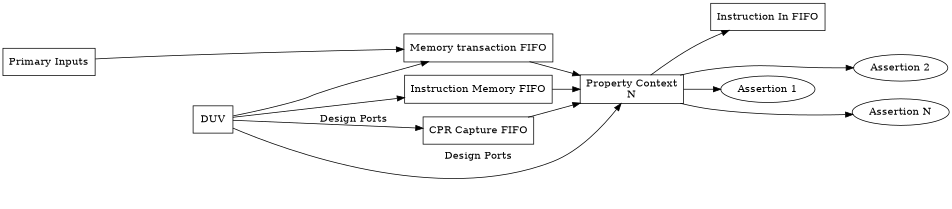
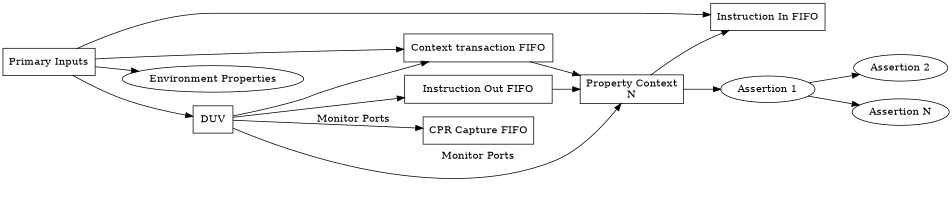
none -> (387, 13)
(478, 48) -> (478, 48)
(763, 66) -> (831, 79)
none -> (213, 79)
(478, 89) -> (478, 89)
none -> (127, 100)
(551, 111) -> none
(763, 114) -> (830, 100)
(354, 119) -> (354, 119)
(478, 156) -> (478, 156)
